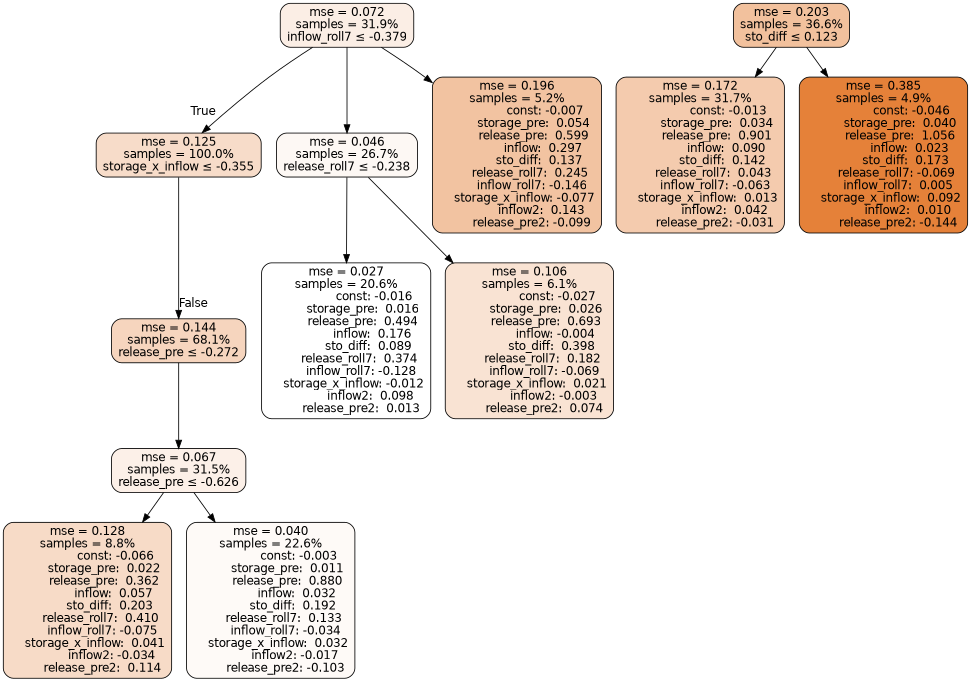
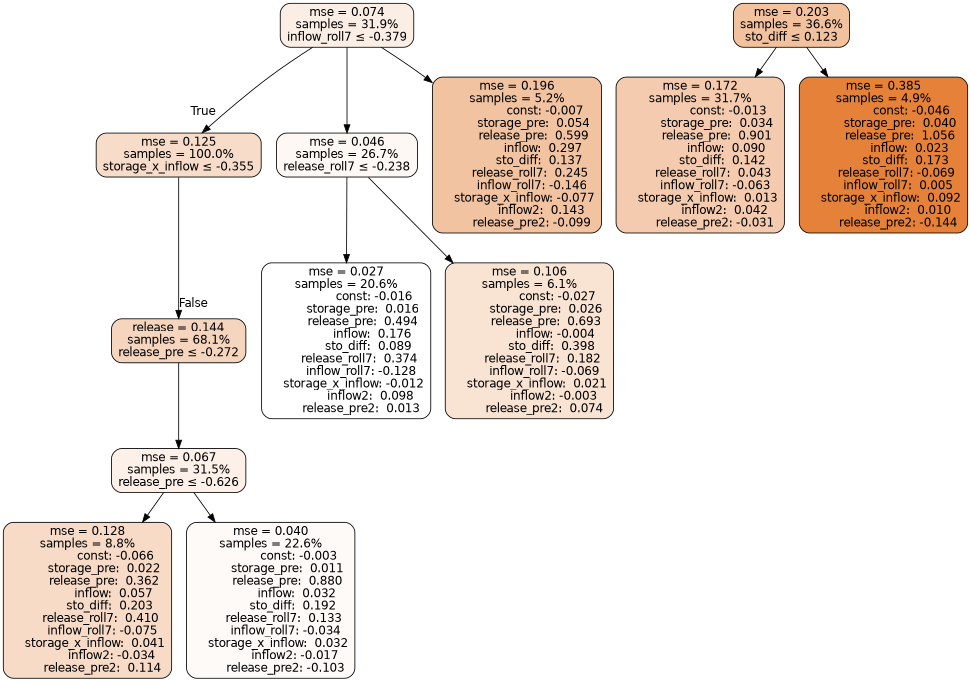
(347, 25) -> (347, 25)
(179, 341) -> (179, 341)
